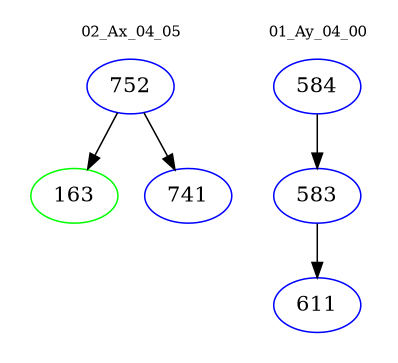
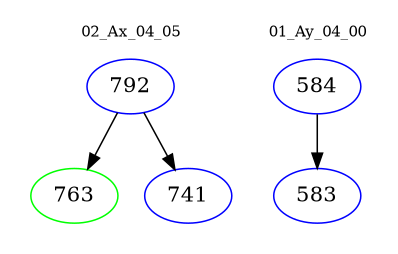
(131, 87) -> (131, 87)
(74, 196) -> (74, 196)
(317, 305) -> none
